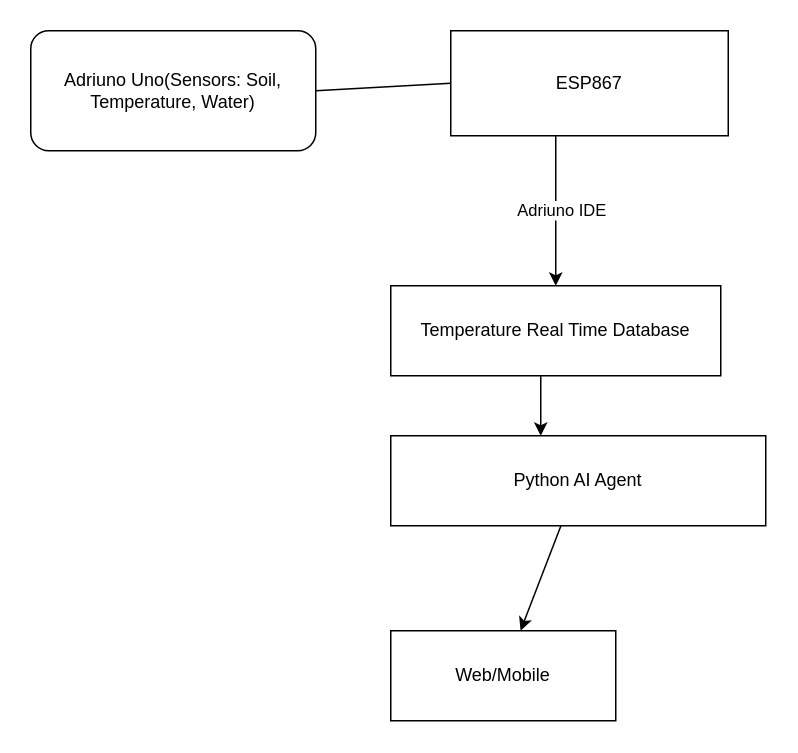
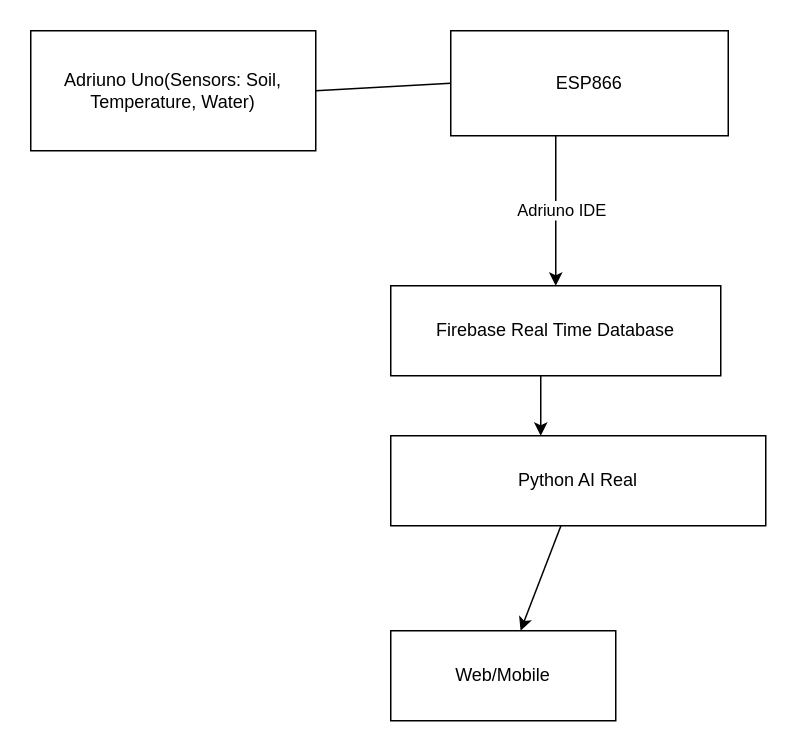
(590, 83) -> (590, 83)
(173, 91) -> (173, 91)
(556, 331) -> (556, 331)
(578, 481) -> (578, 481)
